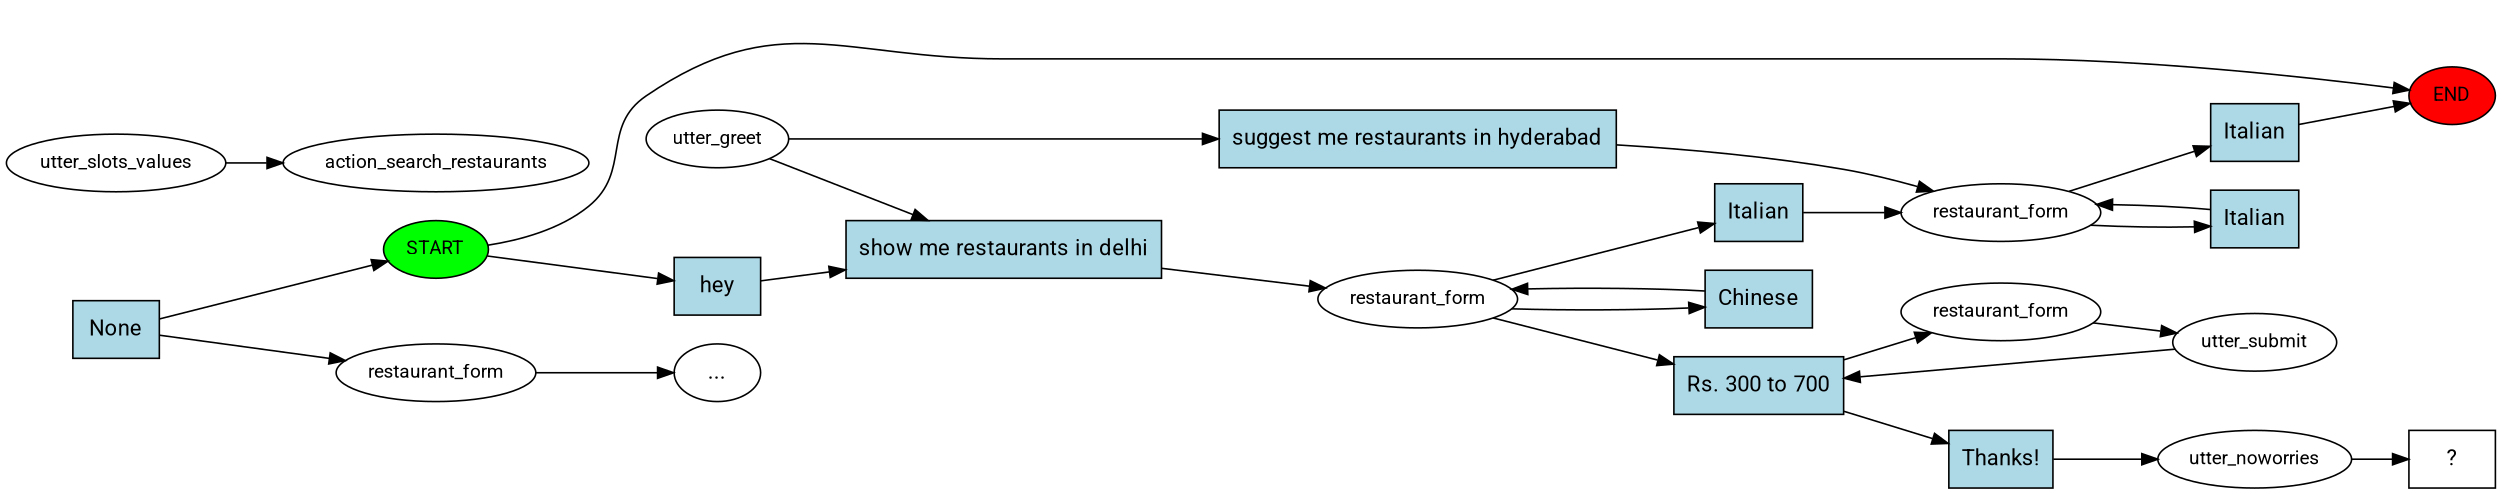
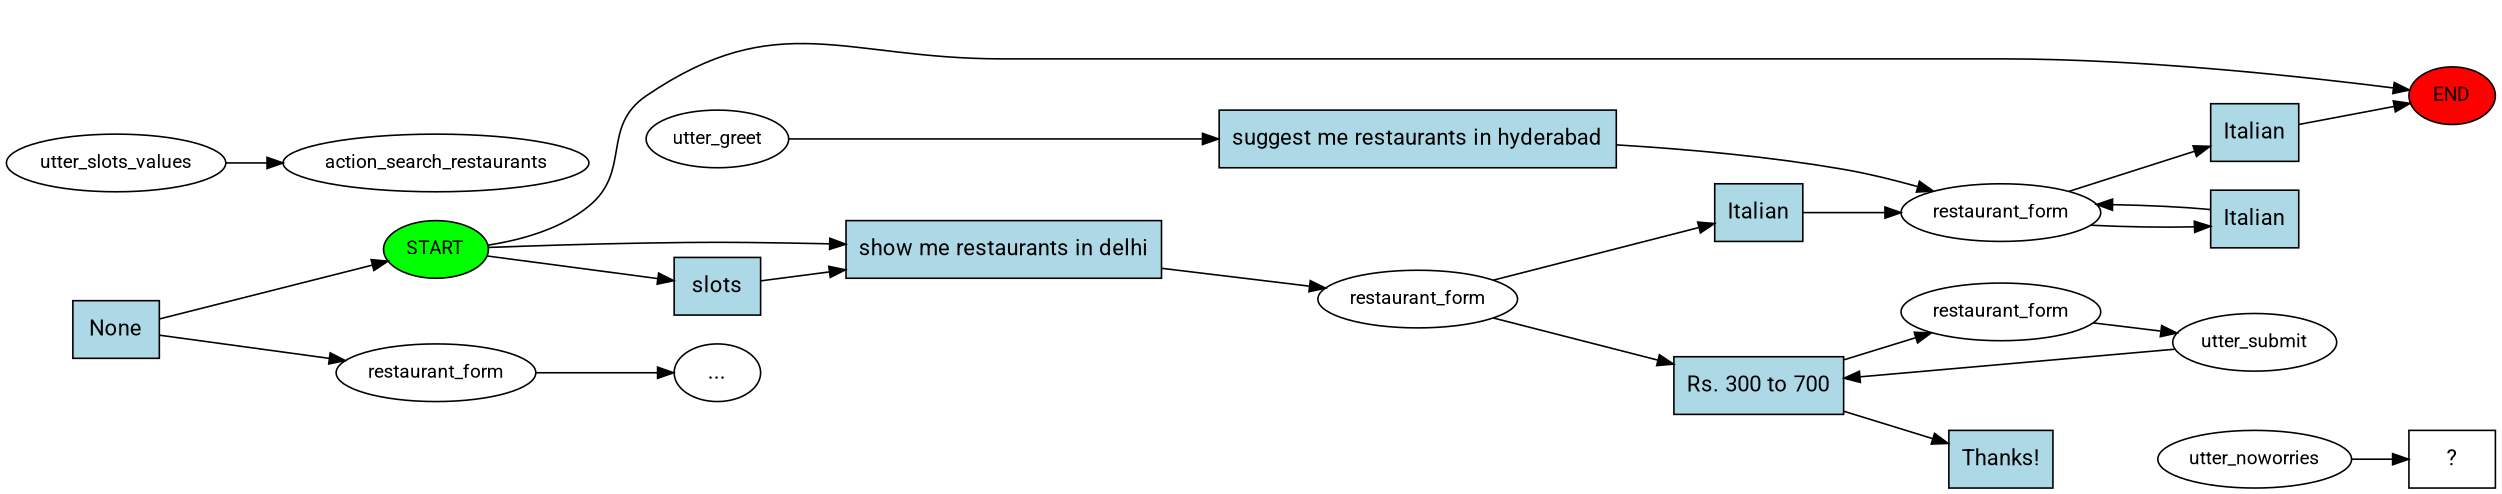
(841, 187) -> (659, 243)
(717, 286) -> (717, 286)
(1759, 299) -> none
(2098, 459) -> none
